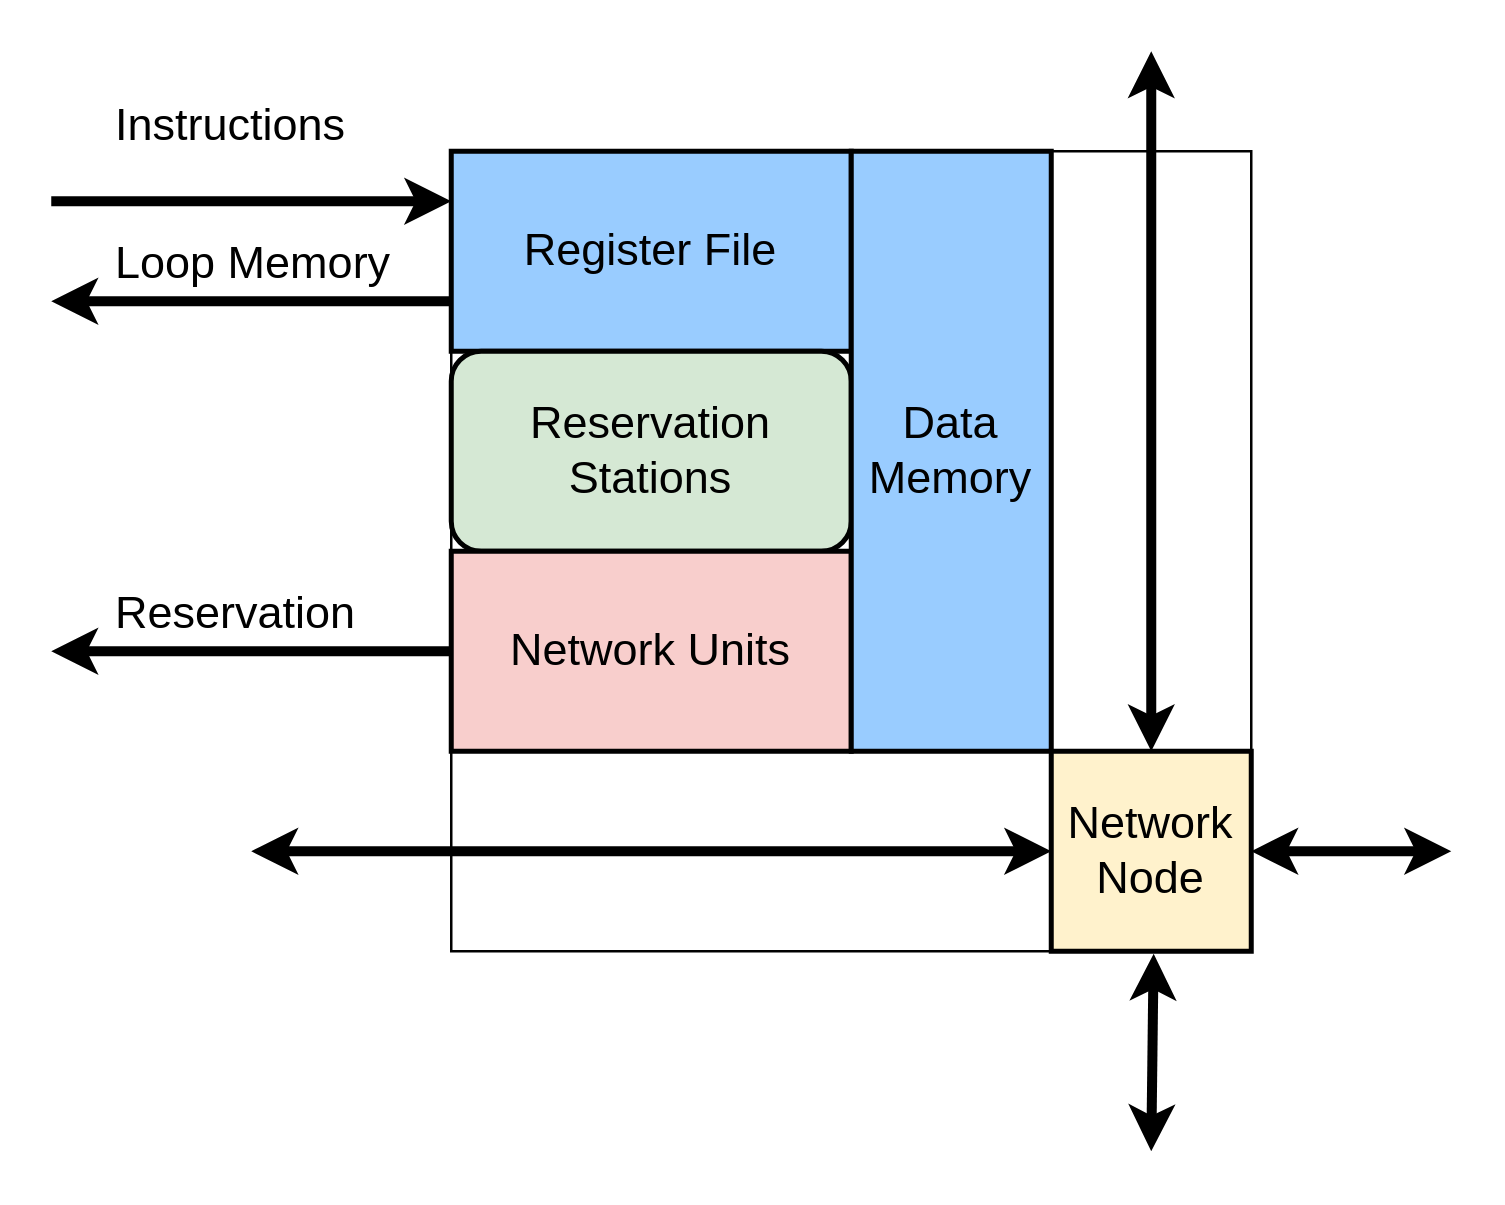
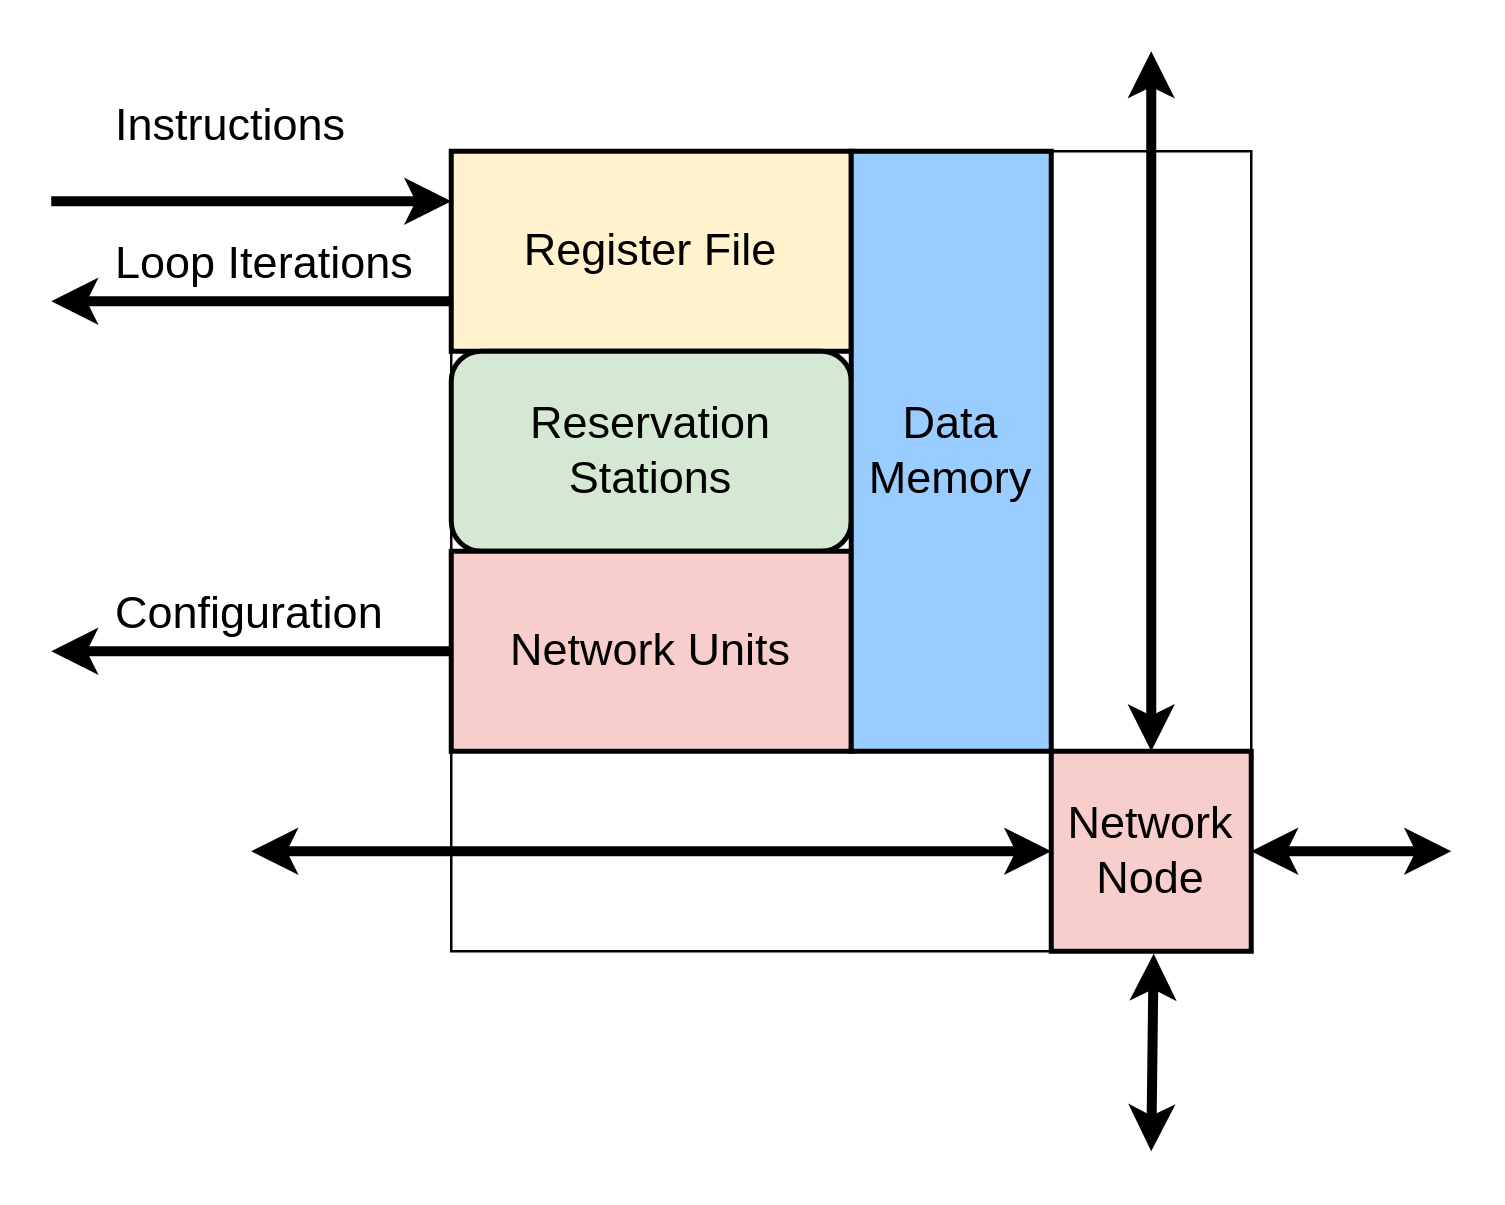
(651, 251) -> (651, 251)
(249, 264) -> (291, 264)
(249, 614) -> (266, 614)
(1151, 851) -> (1151, 851)
